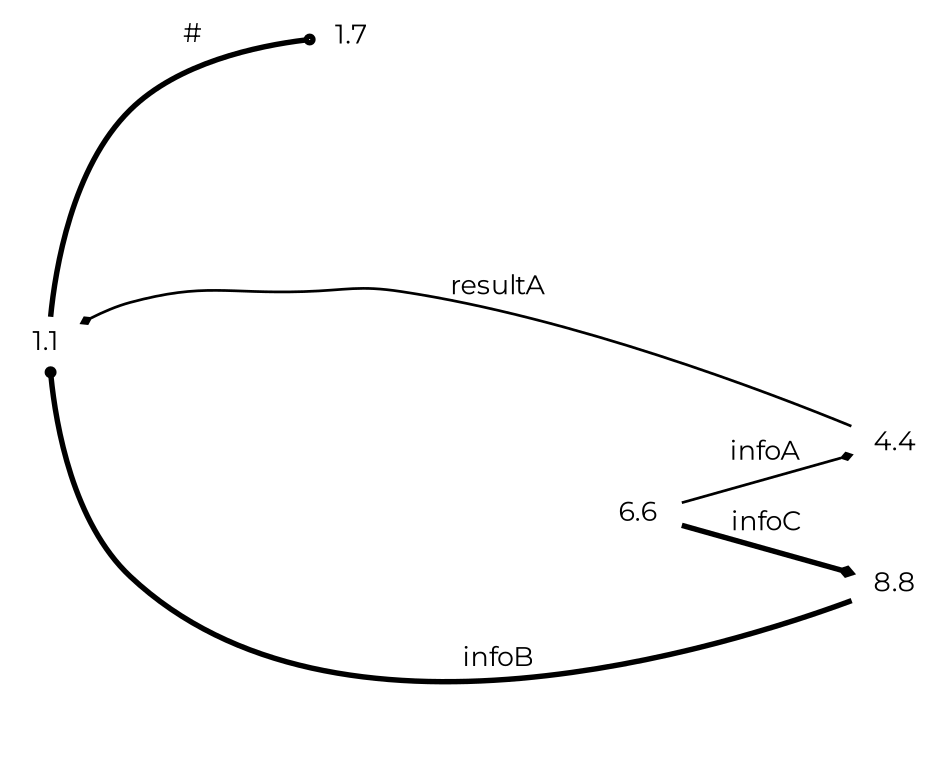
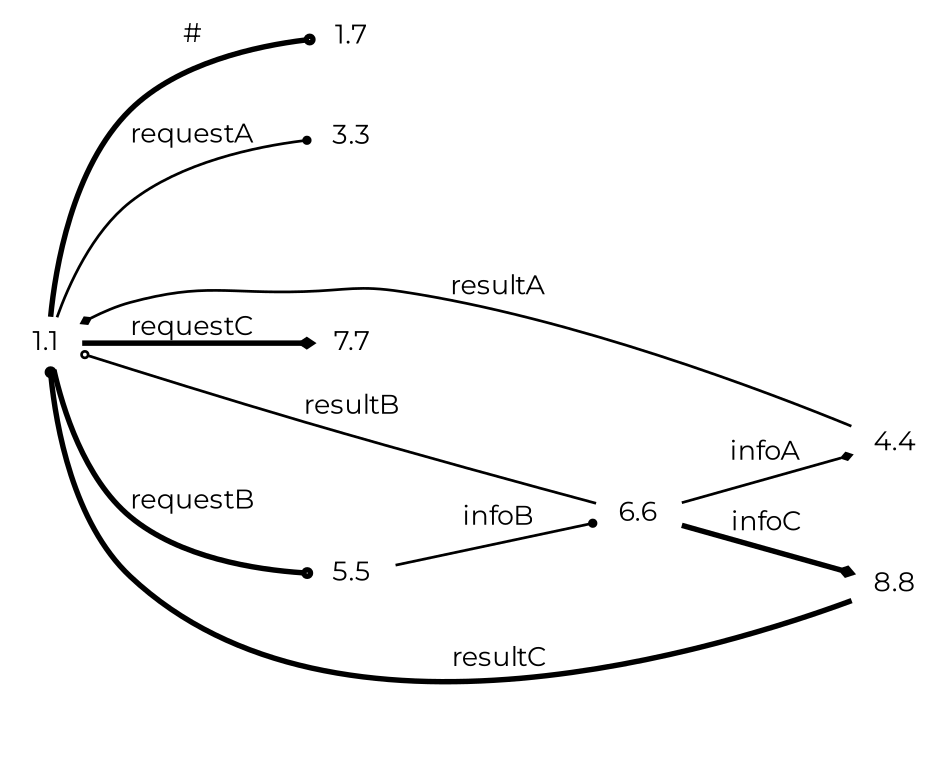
none -> (353, 137)
none -> (353, 343)
none -> (342, 433)
none -> (353, 574)
(499, 659) -> (499, 659)
